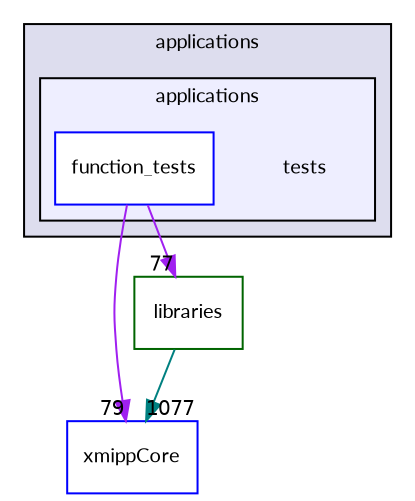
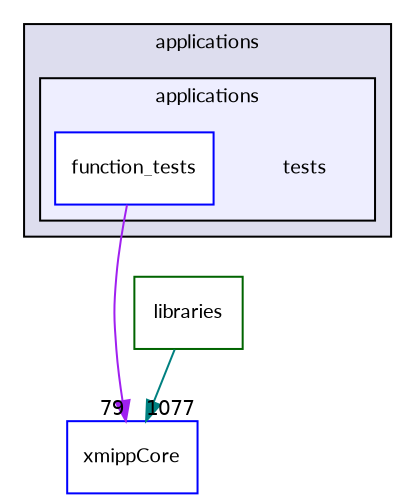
(158, 231) -> none
